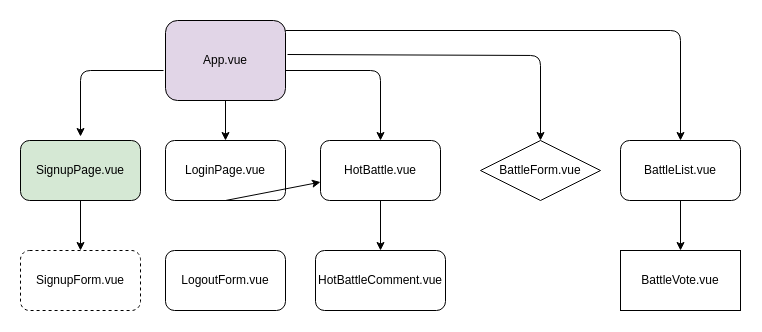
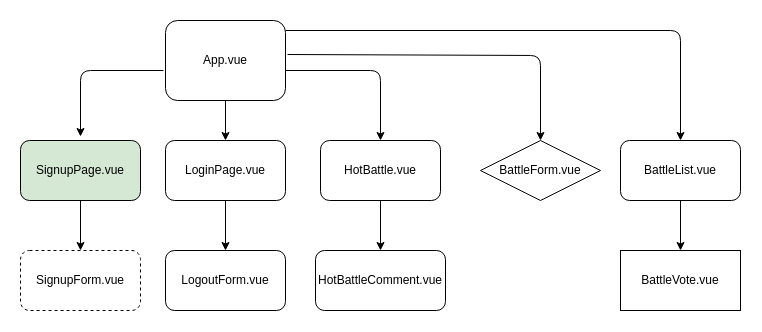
(226, 61) -> (226, 61)
(270, 192) -> (226, 222)
